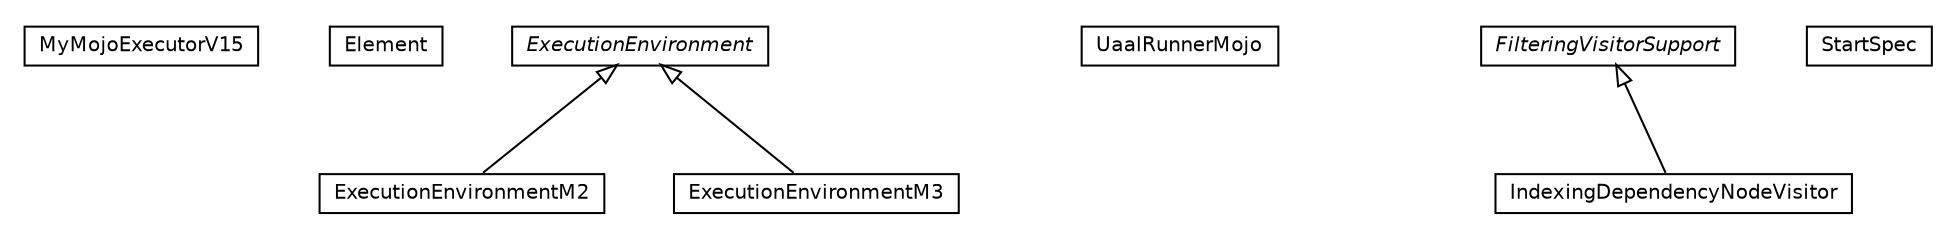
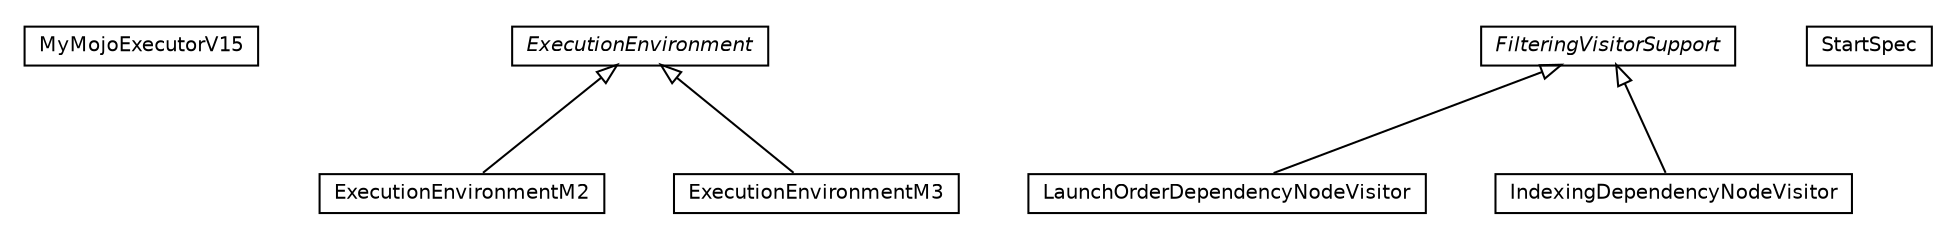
(385, 45) -> none
(1180, 45) -> none
none -> (1227, 193)
